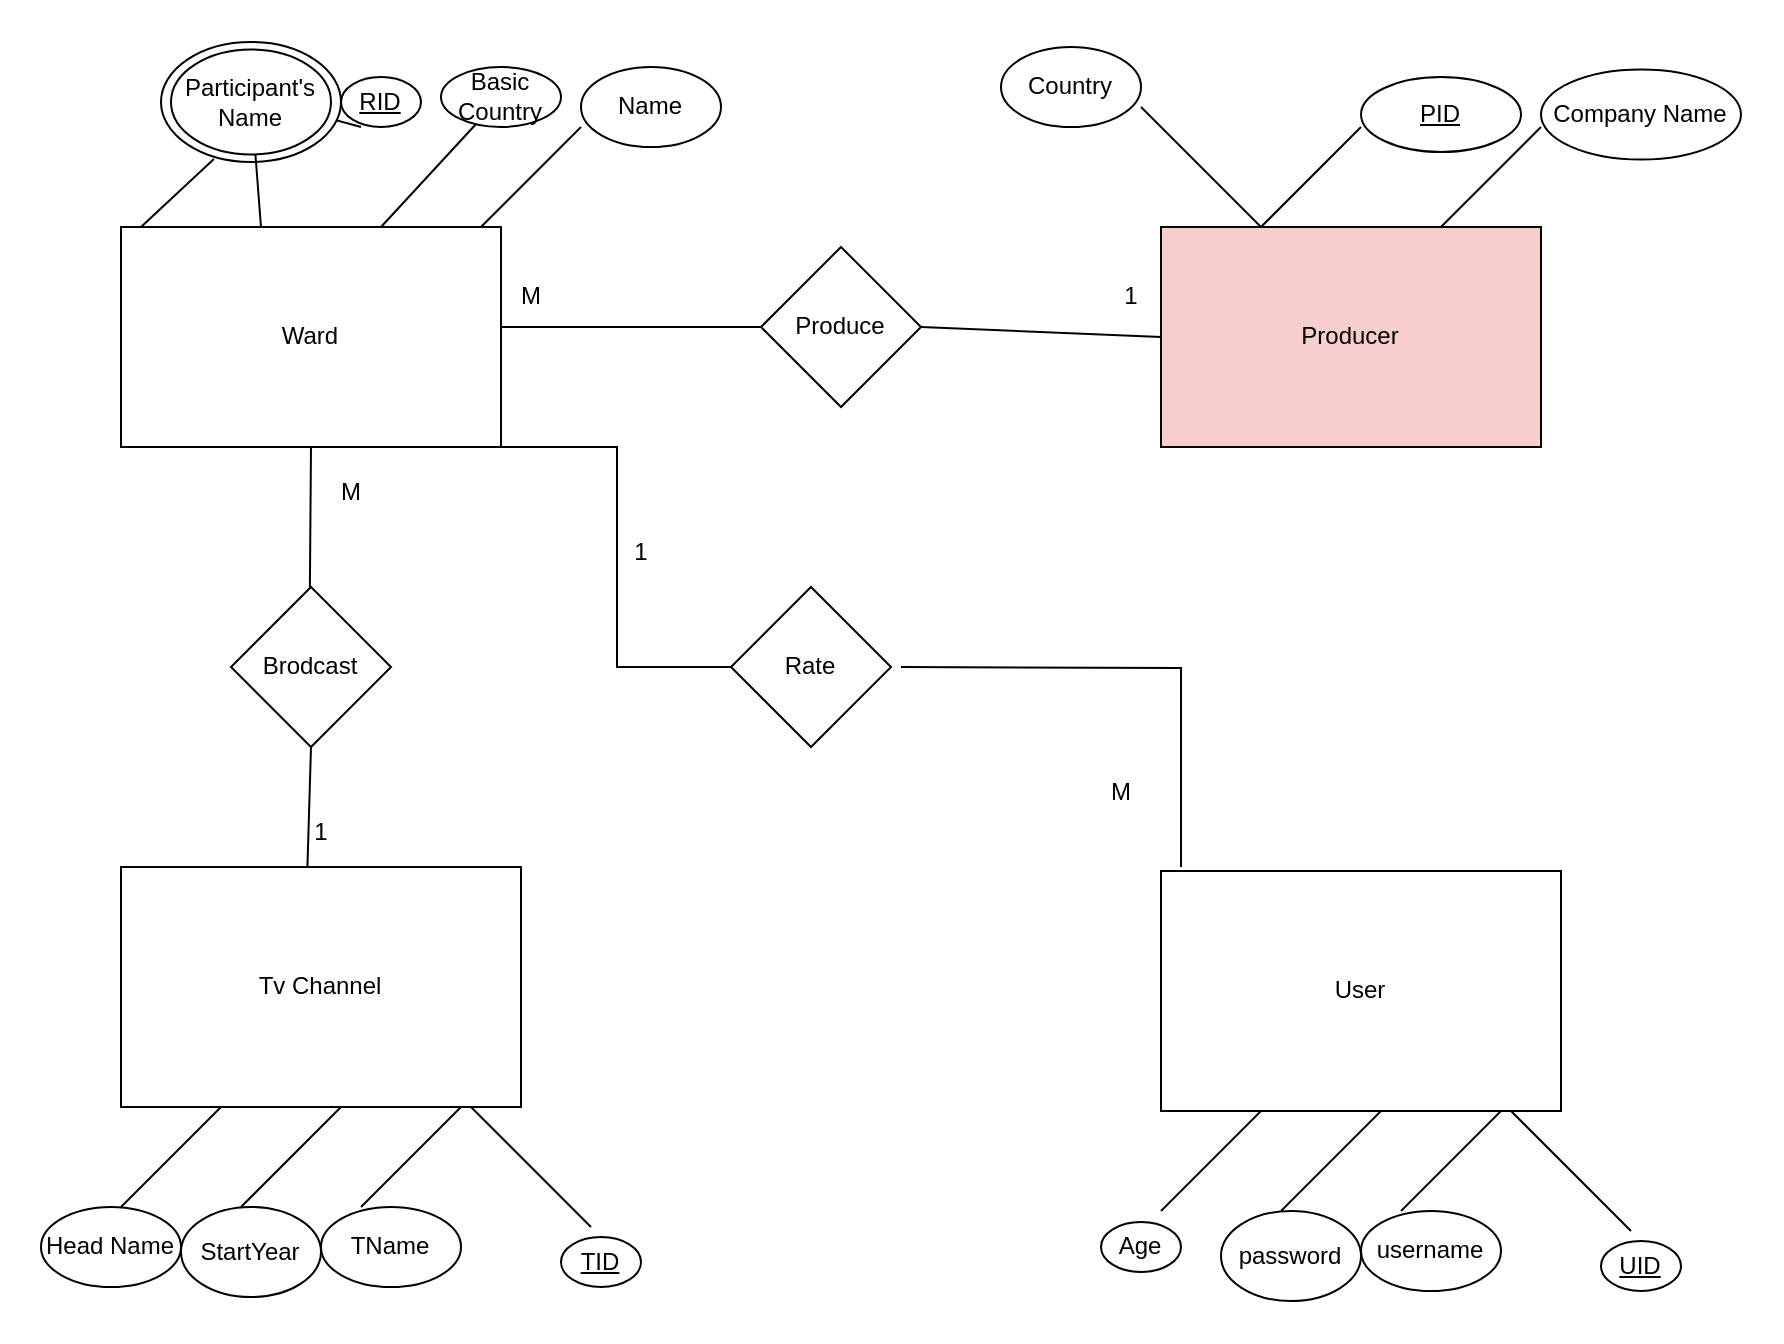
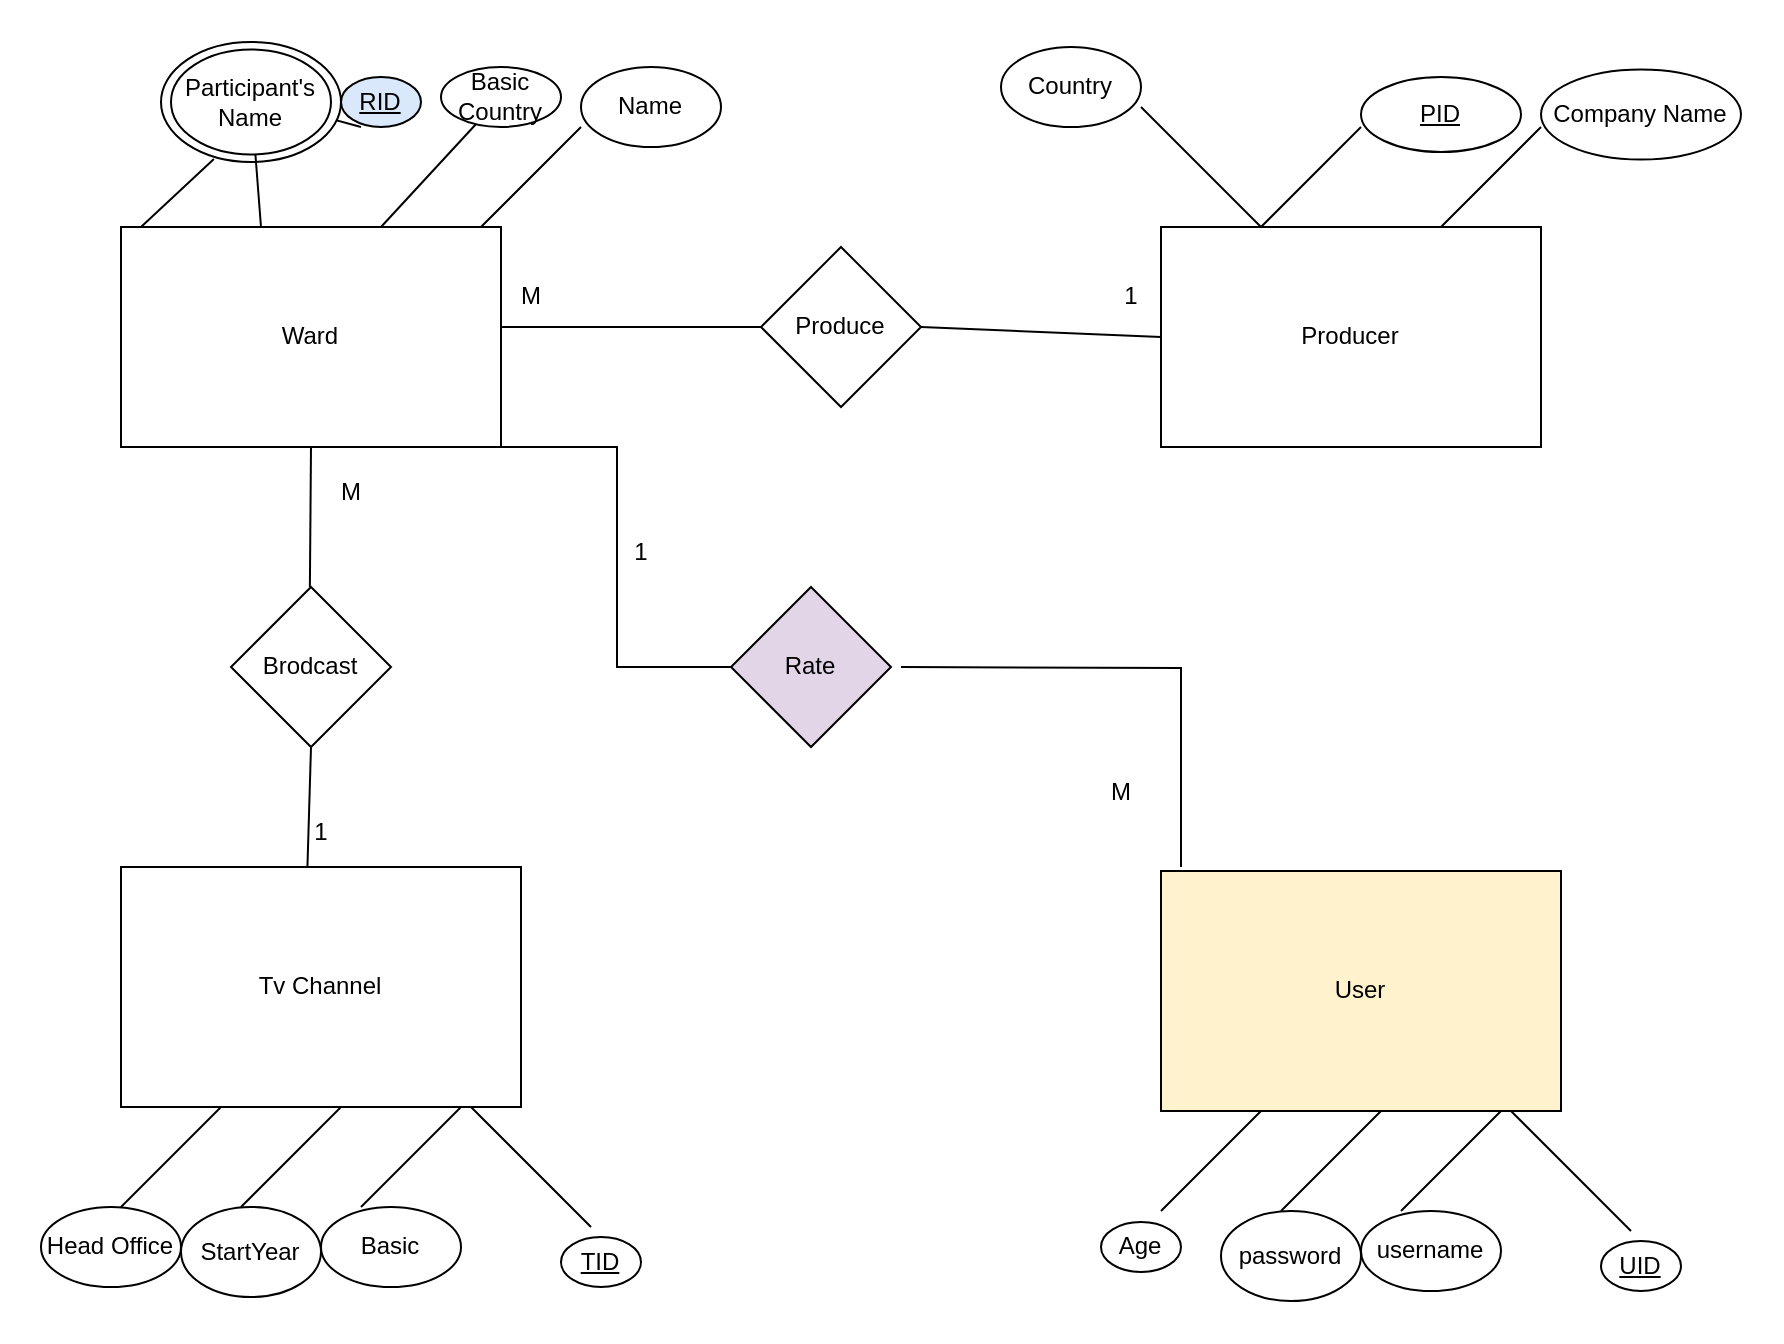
(381, 102) -> (381, 102)
(1351, 337) -> (1351, 337)
(811, 667) -> (811, 667)
(1361, 991) -> (1361, 991)
(111, 1247) -> (111, 1247)
(391, 1247) -> (391, 1247)
